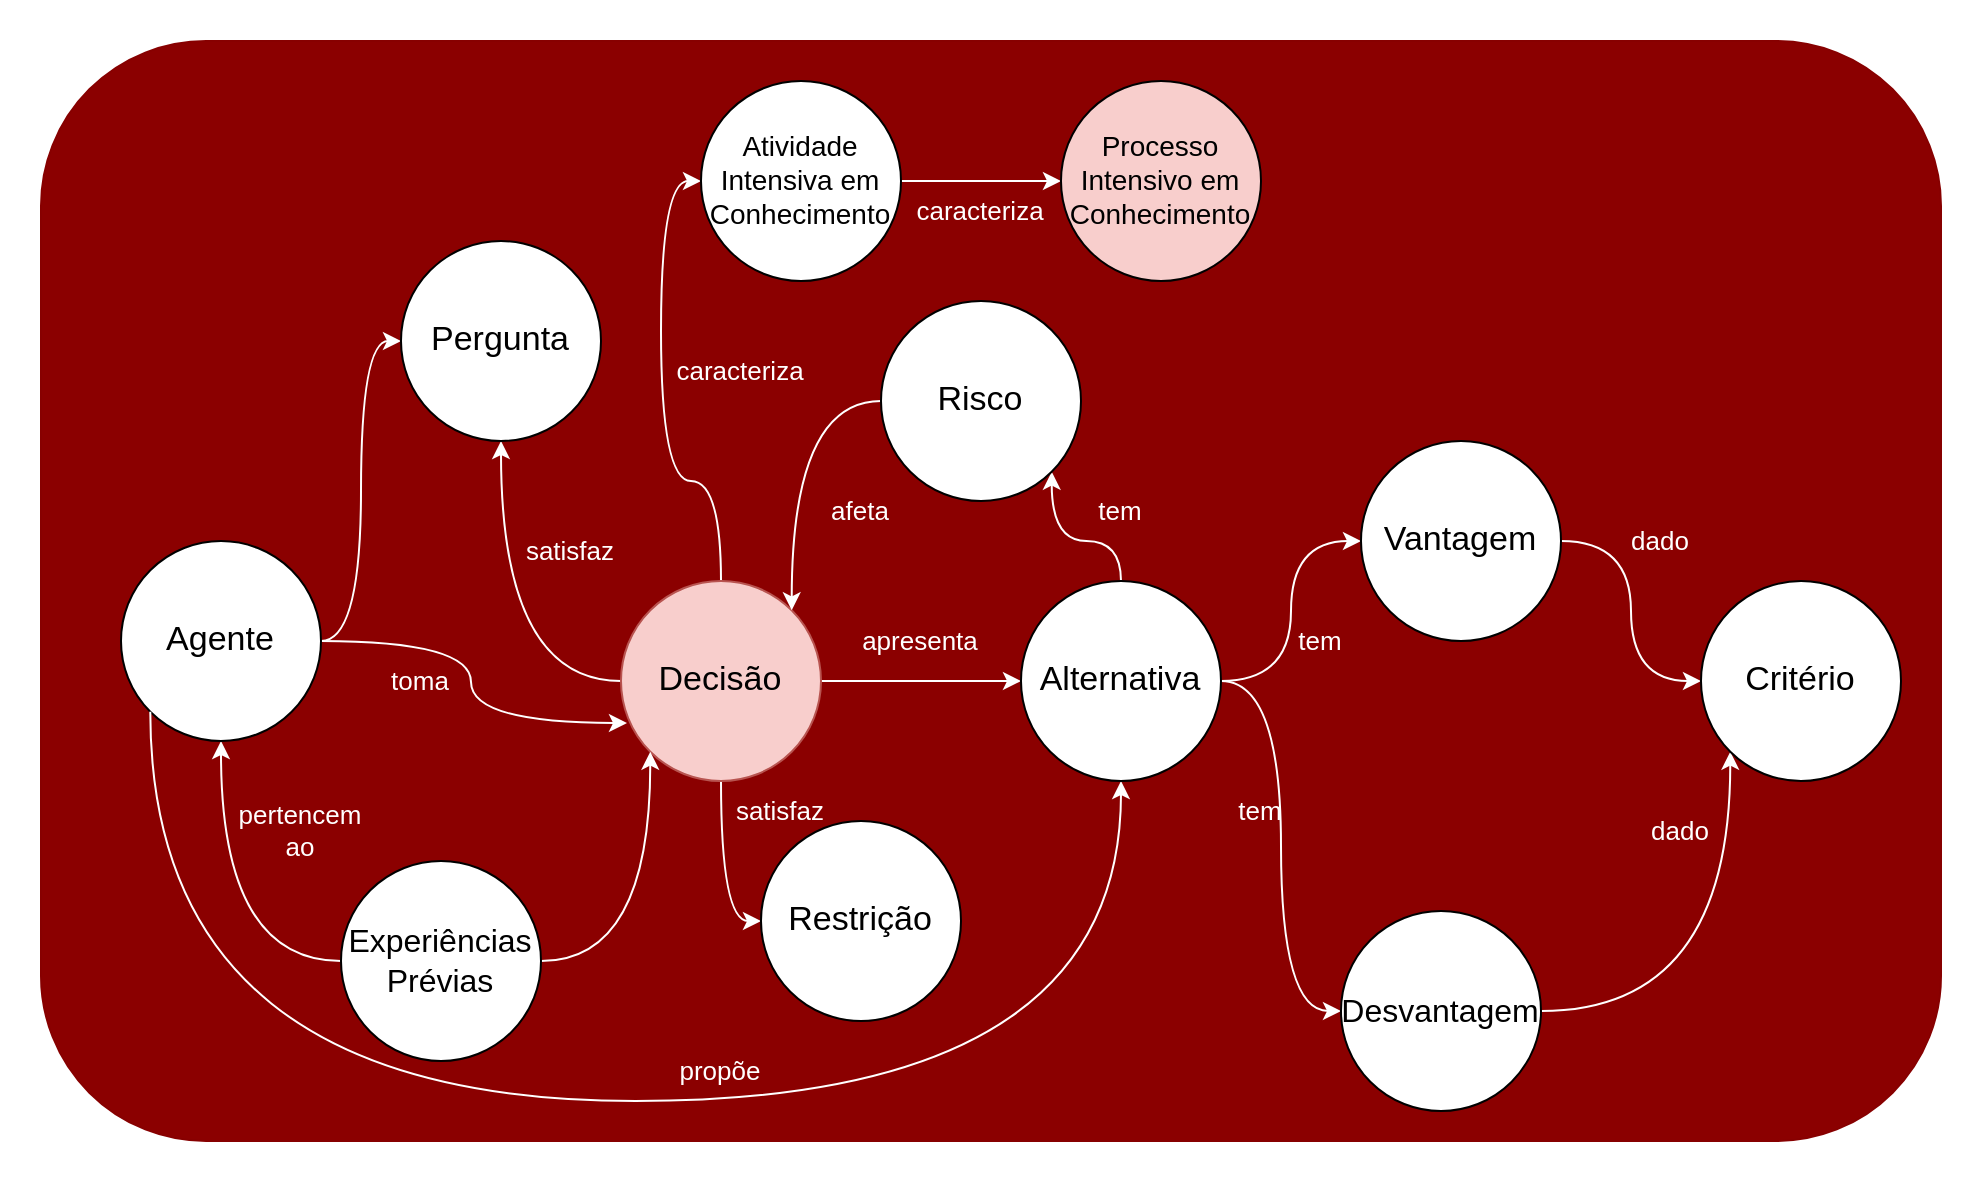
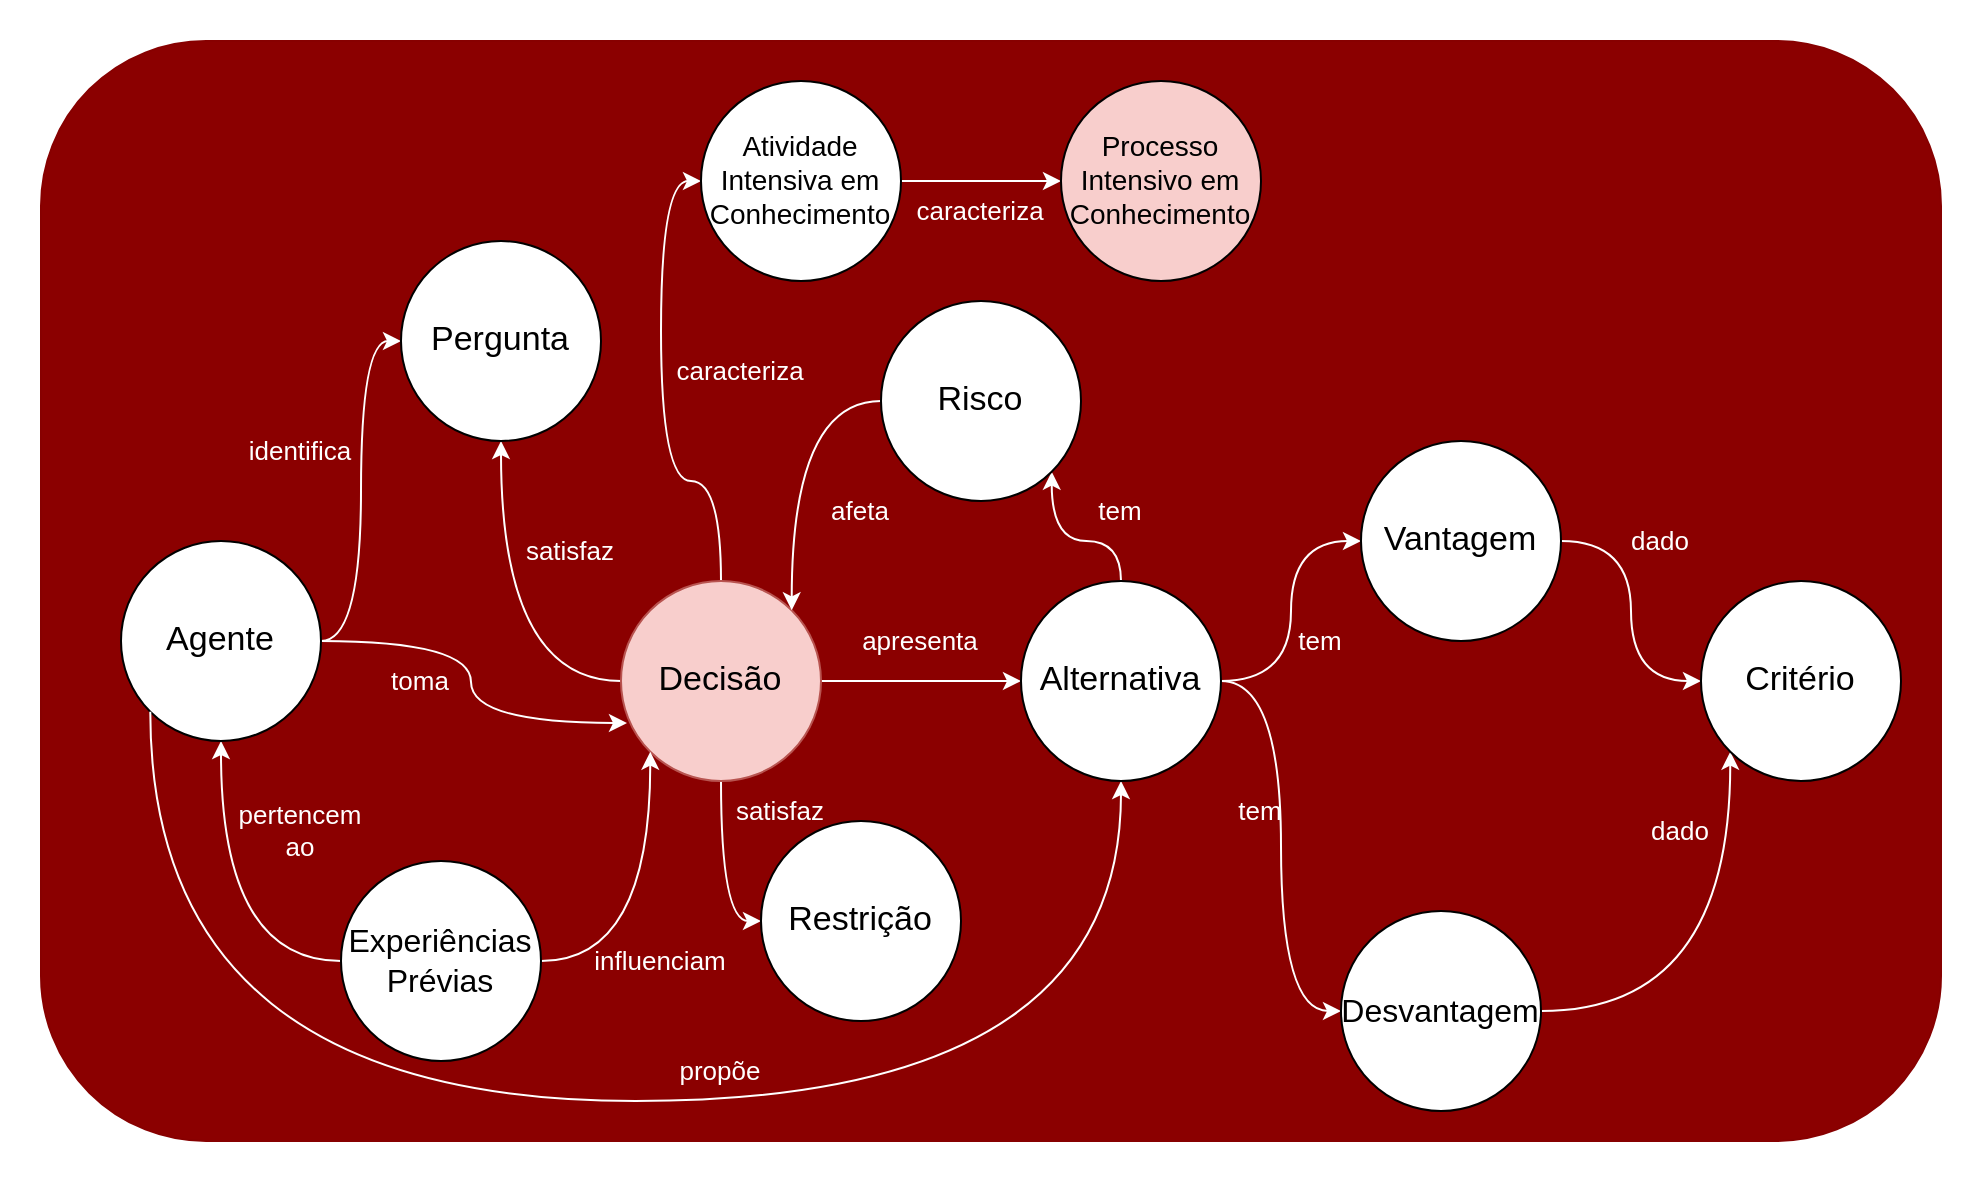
none -> (301, 451)
none -> (661, 961)
